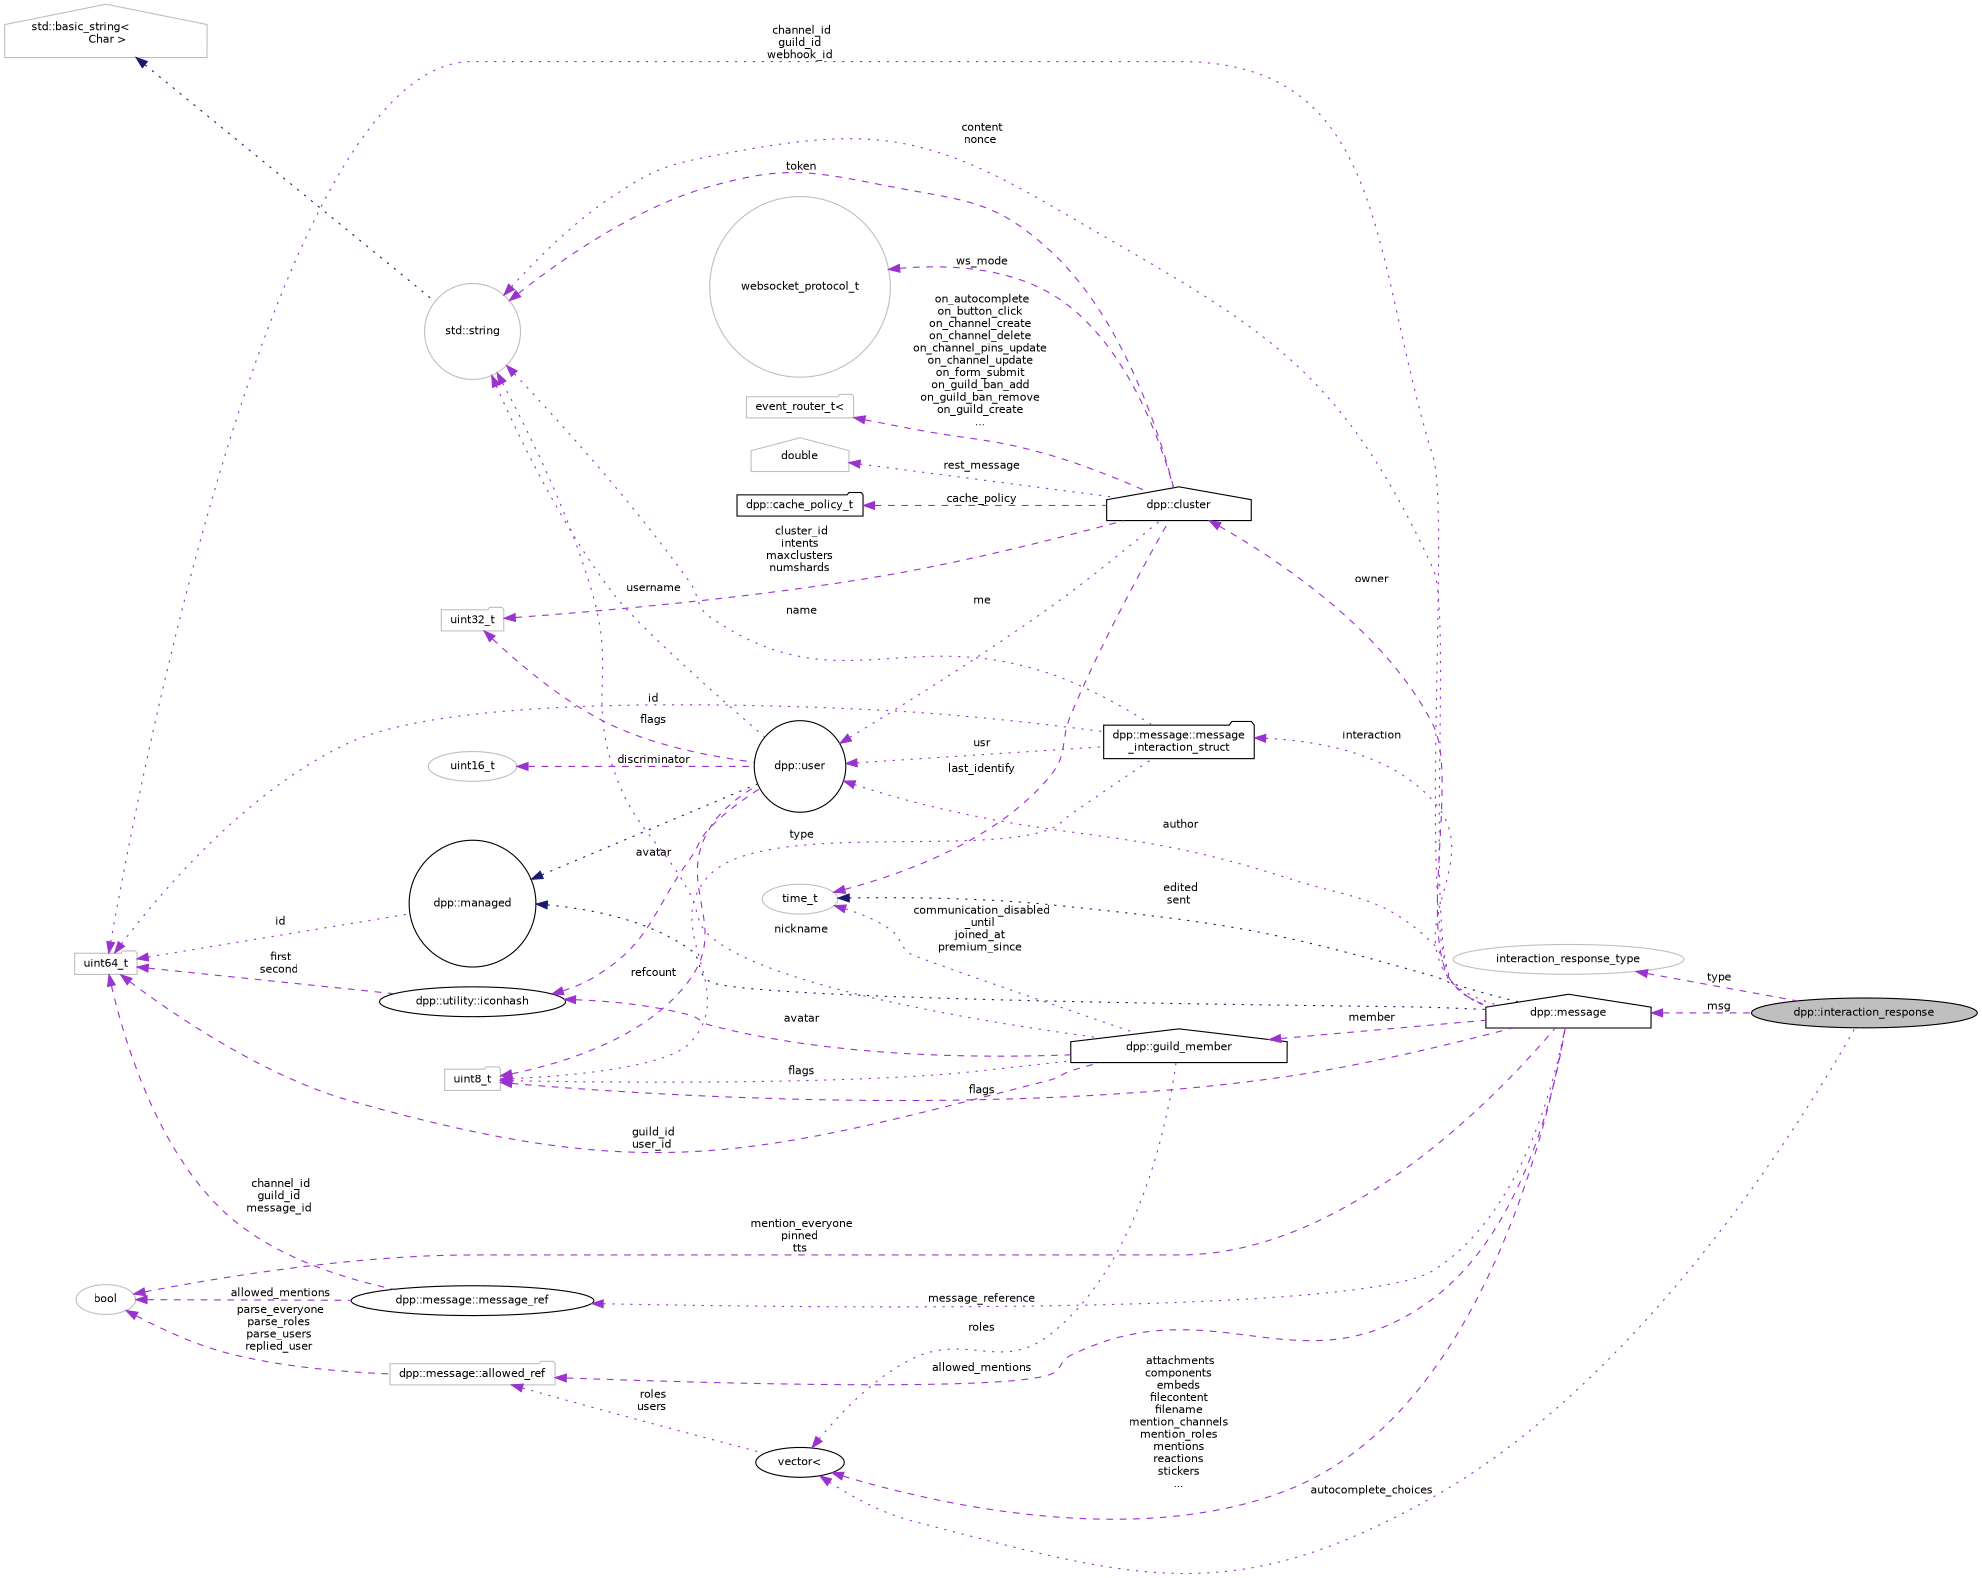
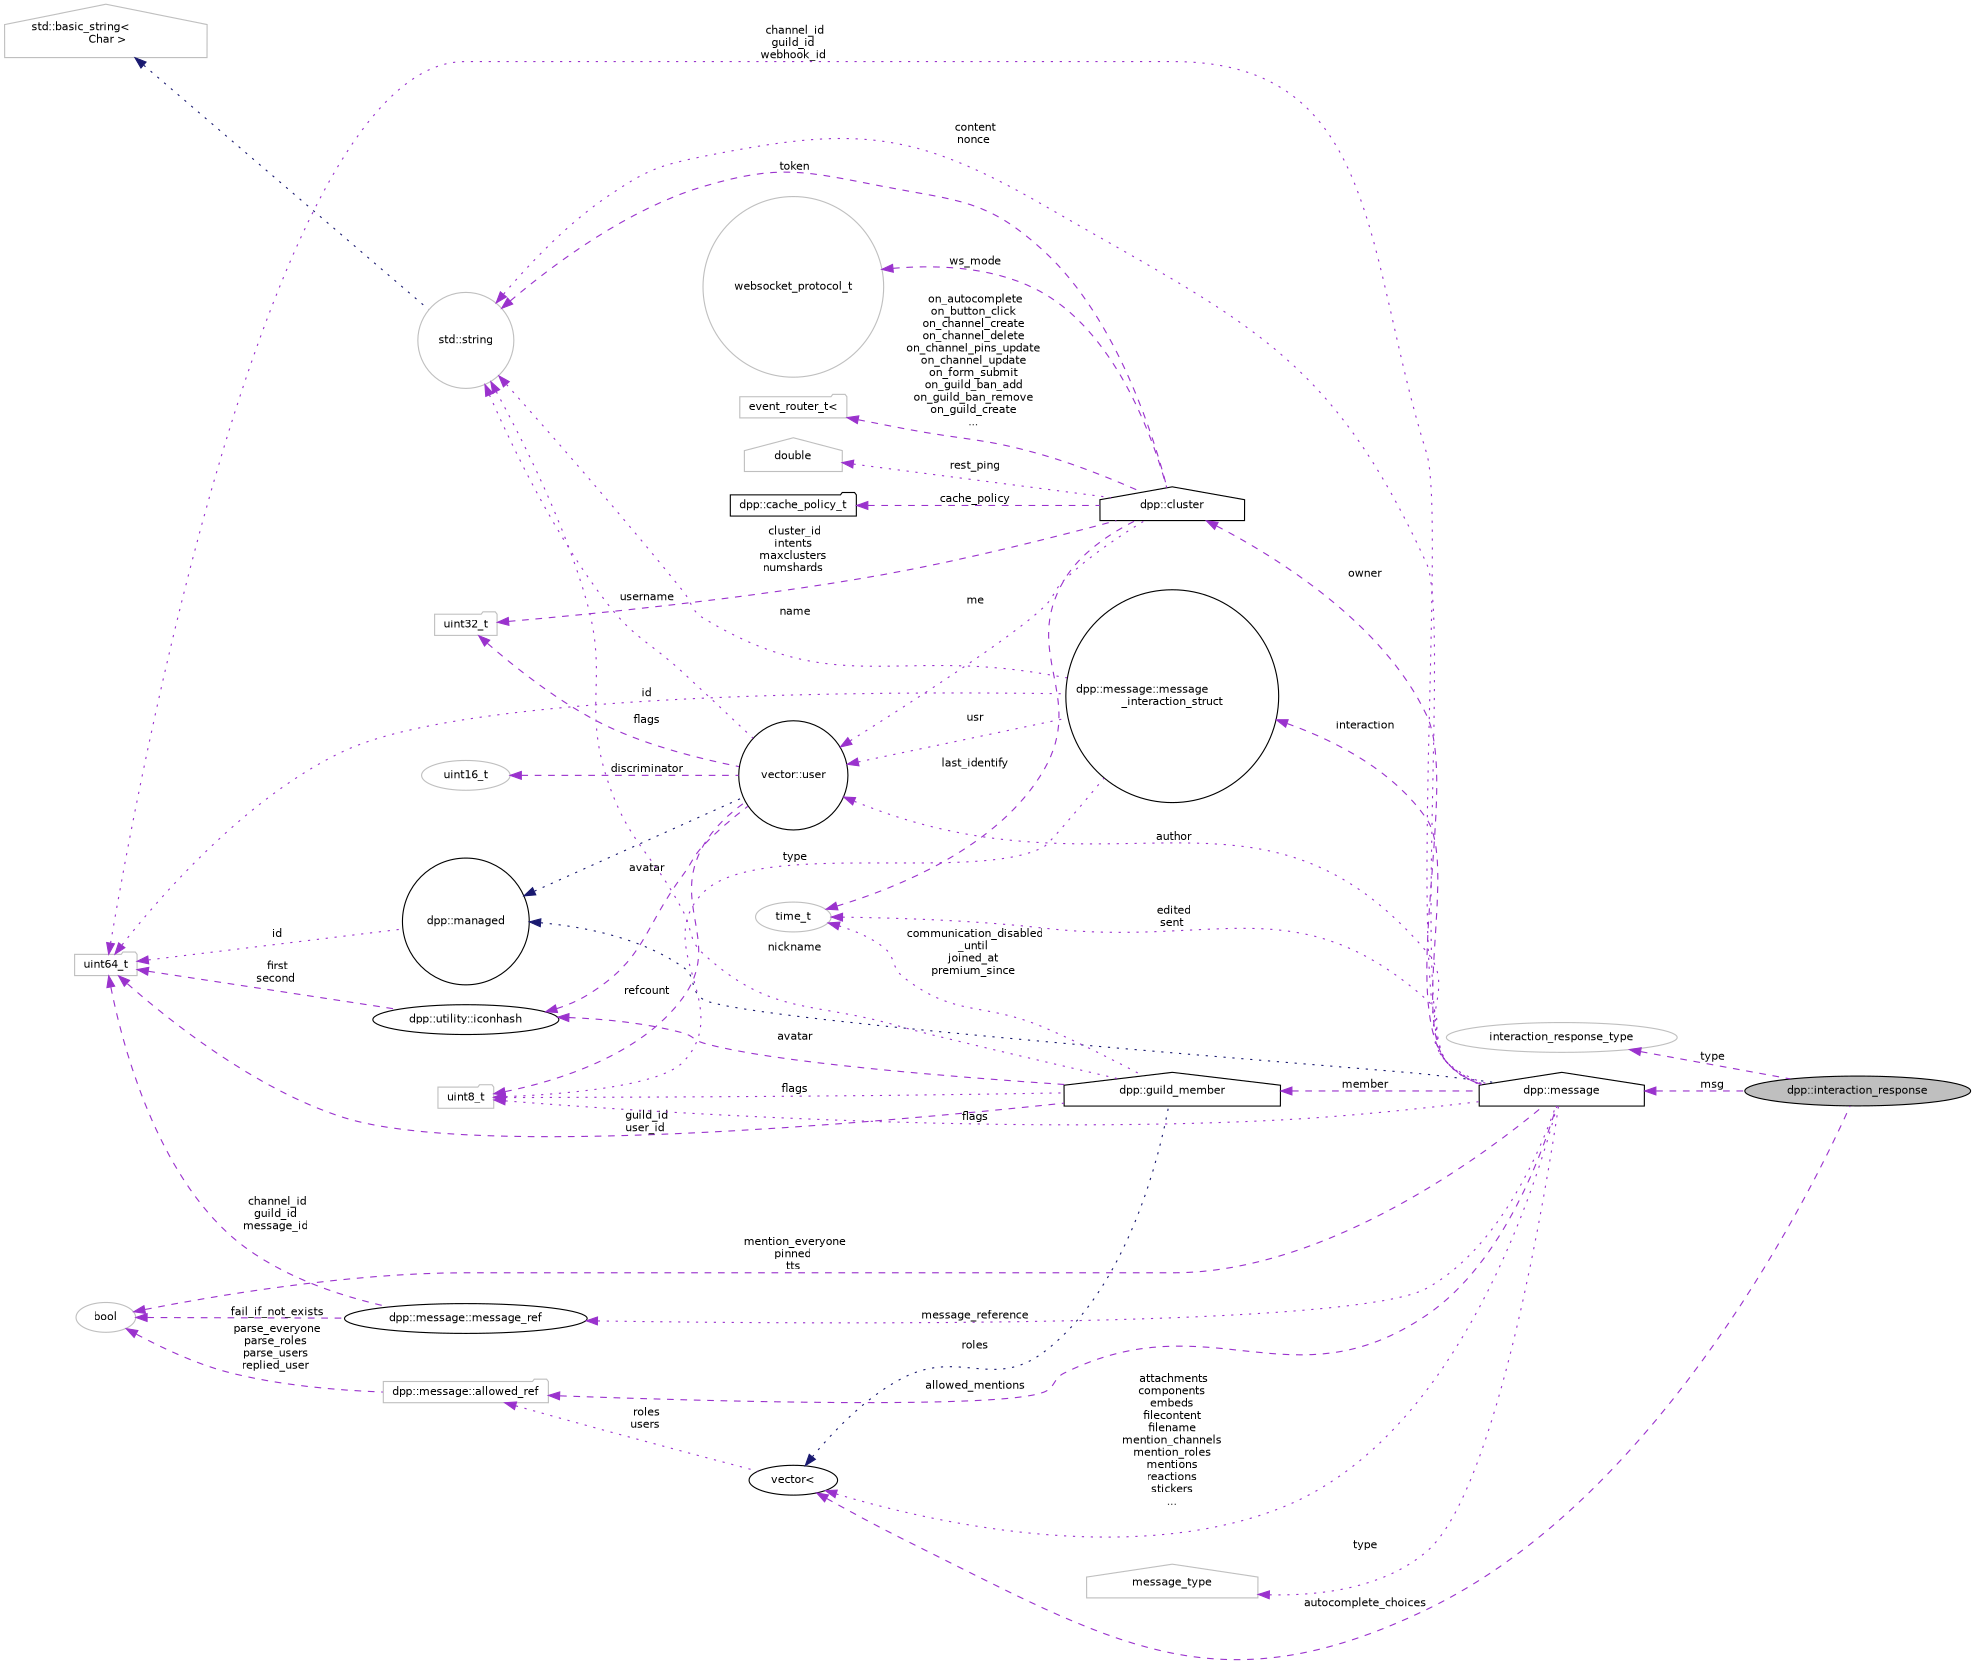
(980, 466) -> (974, 466)
(1179, 742) -> (1172, 696)
(800, 766) -> (793, 775)
(1449, 834) -> (1420, 811)
(1189, 921) -> (1201, 930)
(1015, 1098) -> (992, 1124)
(279, 1293) -> (276, 1312)
(1064, 1321) -> (1049, 1347)
(1334, 1463) -> (1303, 1495)
(1435, 1496) -> (1438, 1602)
none -> (1172, 1583)
